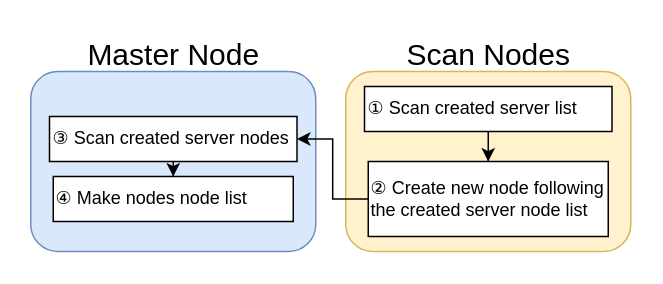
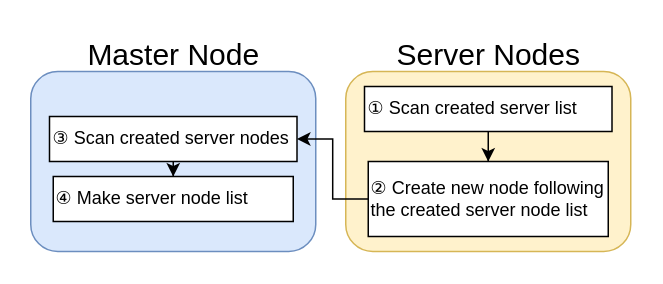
(489, 53) -> (489, 53)
(153, 199) -> (158, 199)
